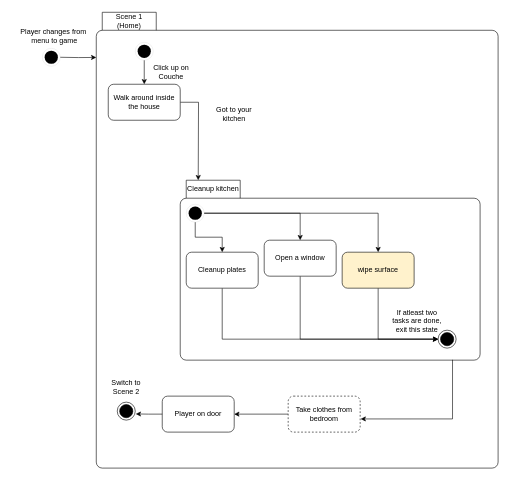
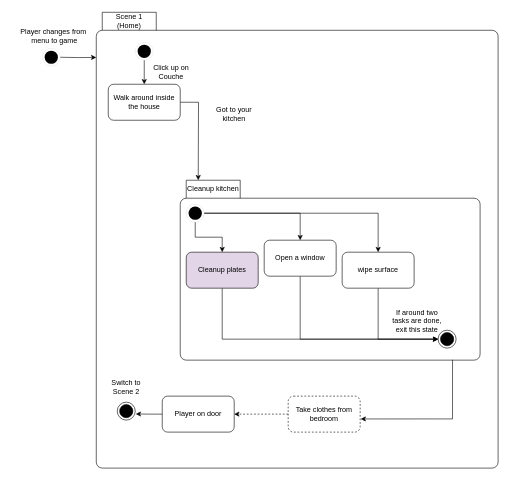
(222, 270) -> (222, 270)
(378, 270) -> (378, 270)
(417, 321) -> (417, 321)
(263, 414) -> (263, 414)
